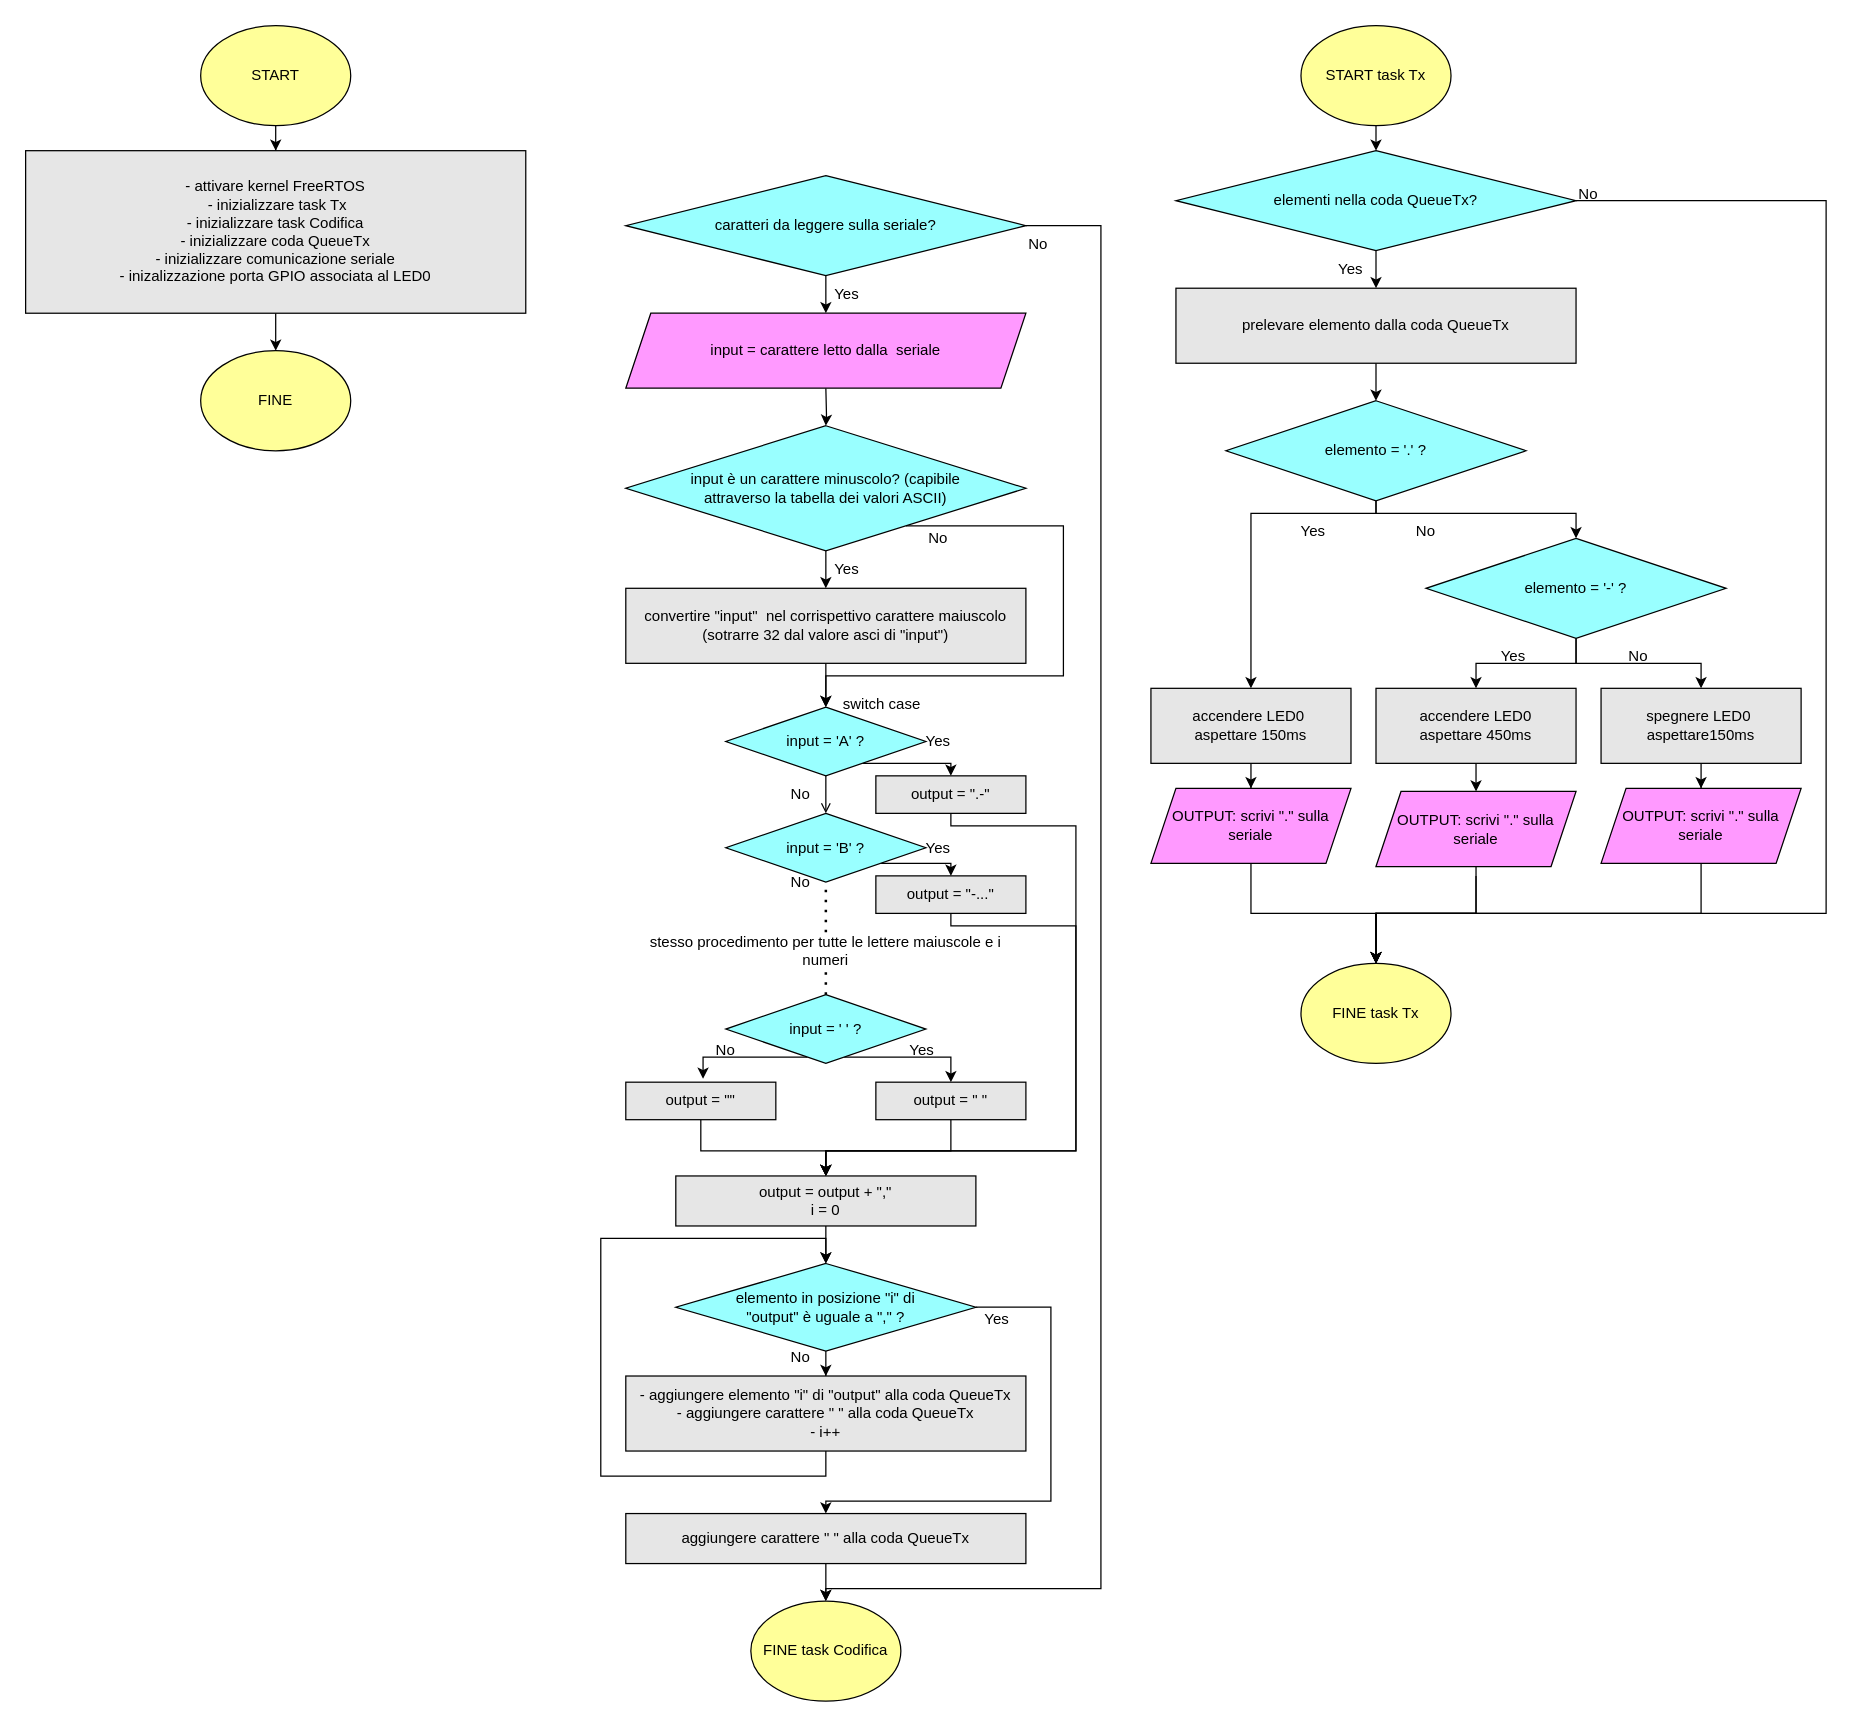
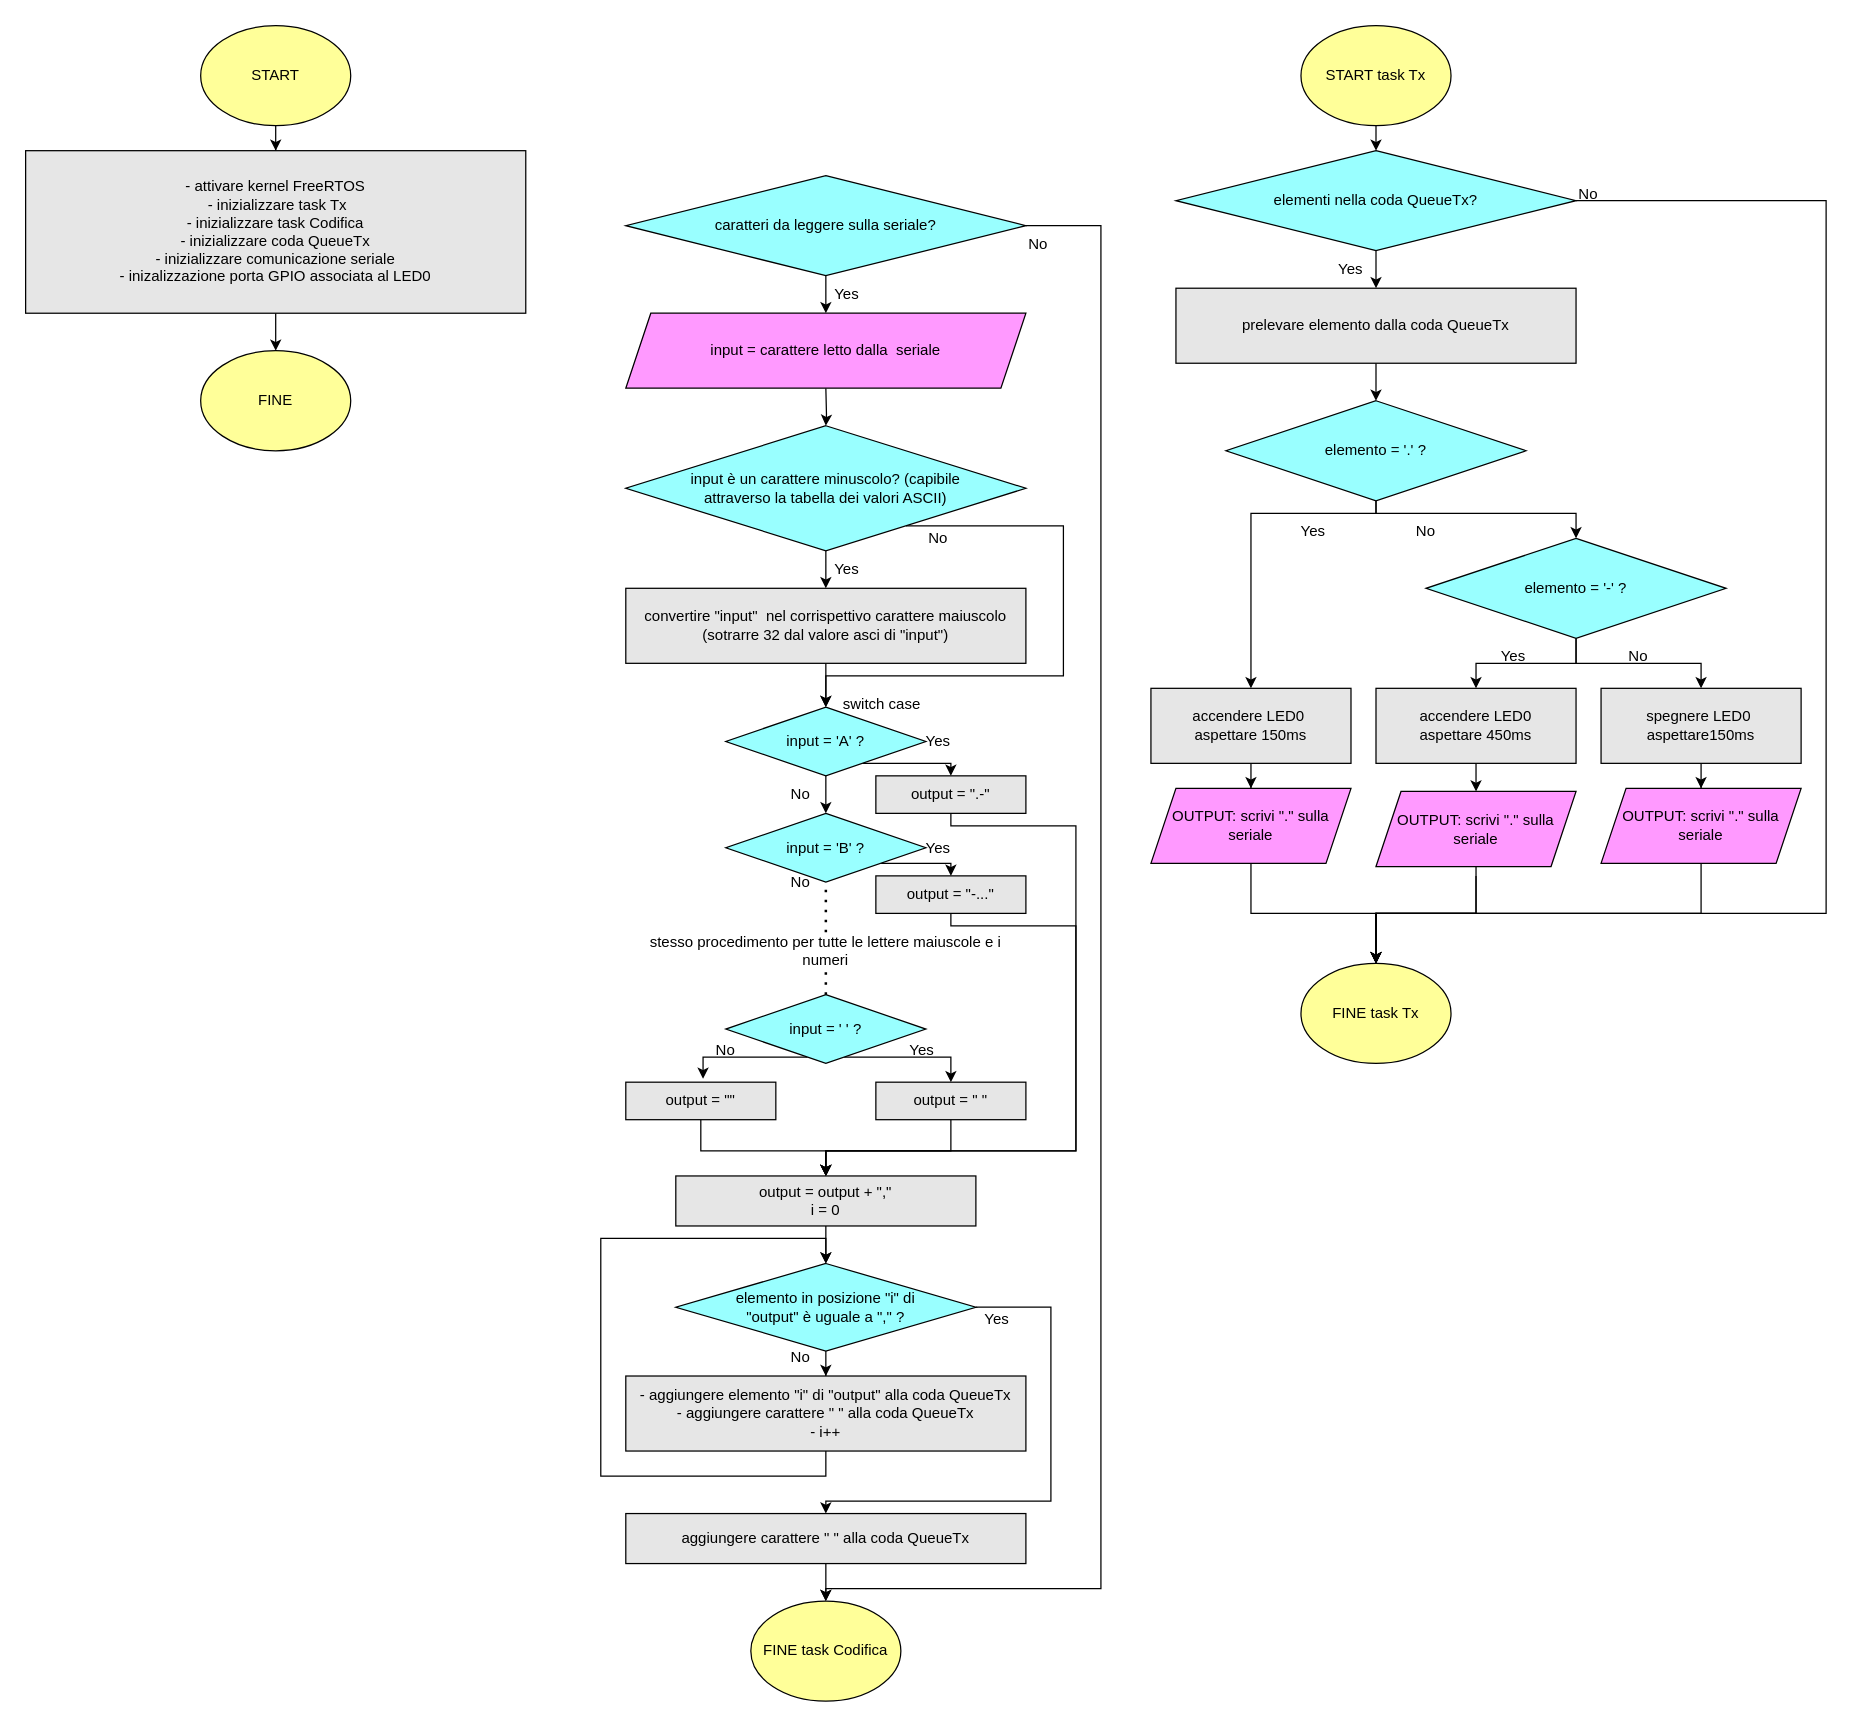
(826, 805) -> (826, 803)
